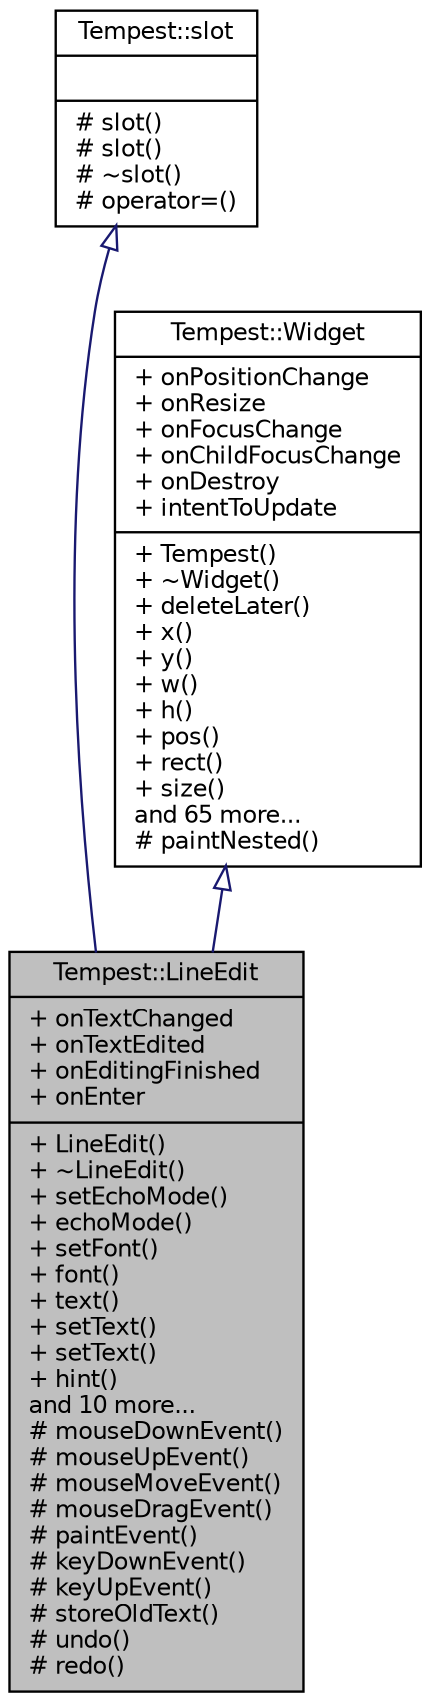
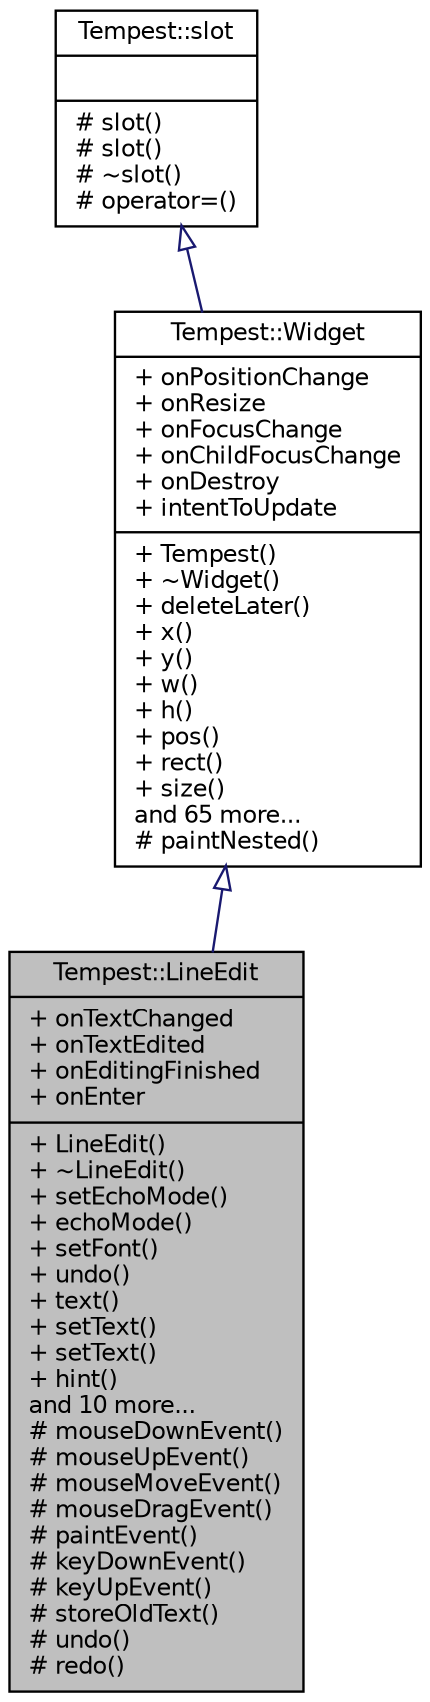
(75, 600) -> (195, 281)
(75, 1276) -> (79, 1276)
